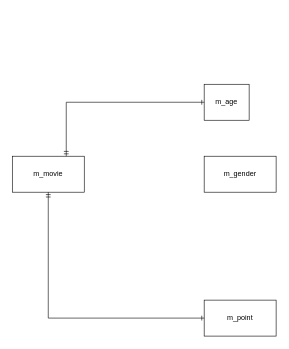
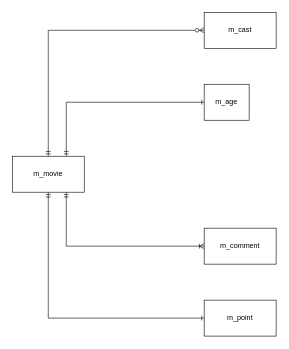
none -> (58, 30)
none -> (240, 30)
(240, 174) -> none
none -> (66, 220)
none -> (240, 246)
